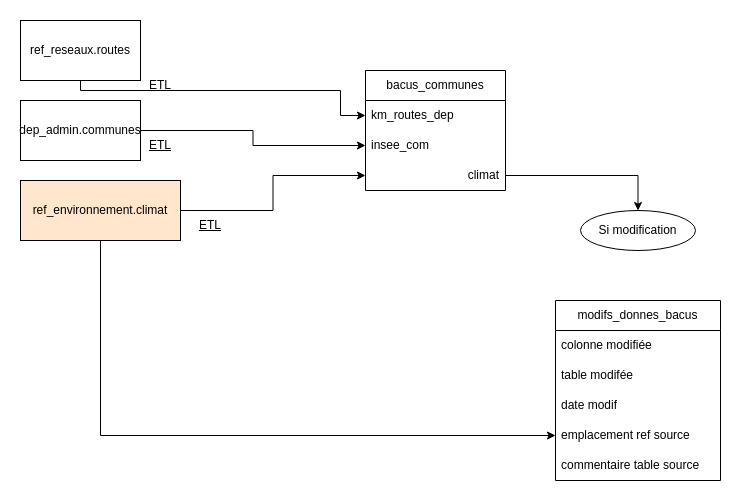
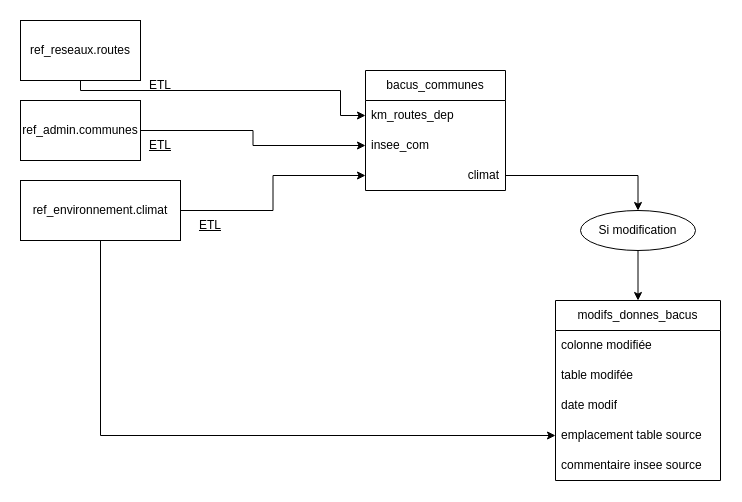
(81, 131) -> (81, 131)
(101, 211) -> (101, 211)
none -> (638, 272)
(631, 436) -> (636, 436)
(636, 466) -> (636, 466)
